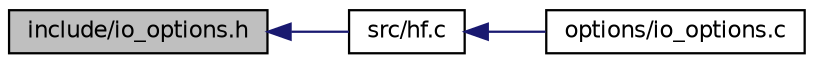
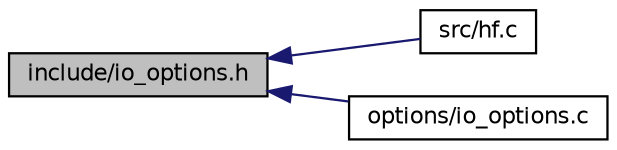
(517, 32) -> (320, 98)
